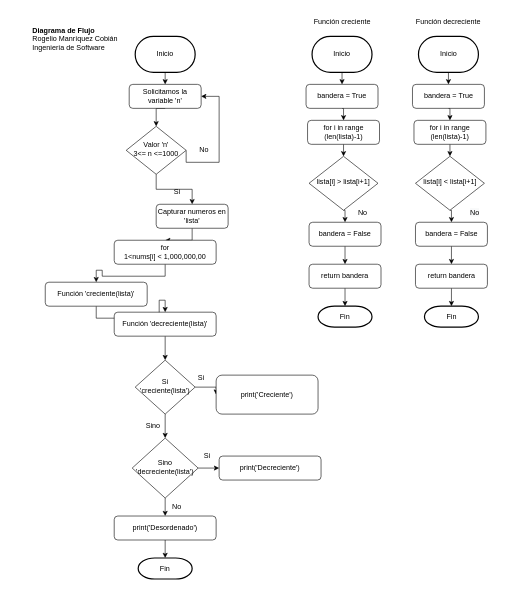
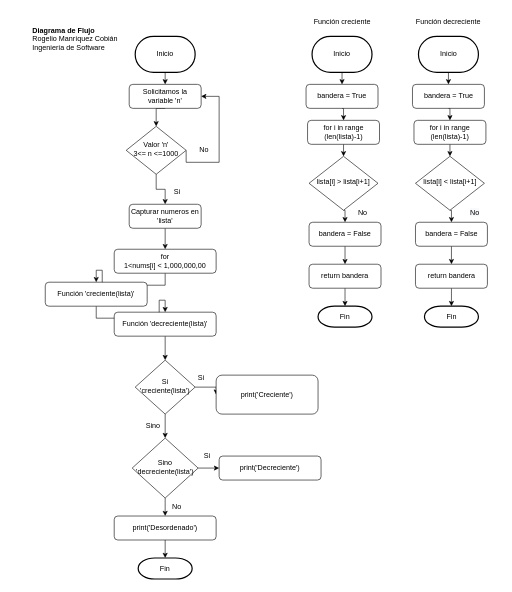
(192, 216) -> (165, 216)
(165, 252) -> (165, 261)
